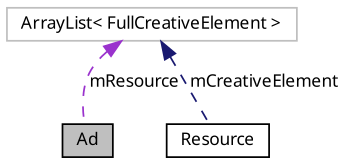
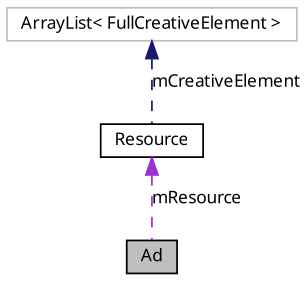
(85, 84) -> (152, 208)
